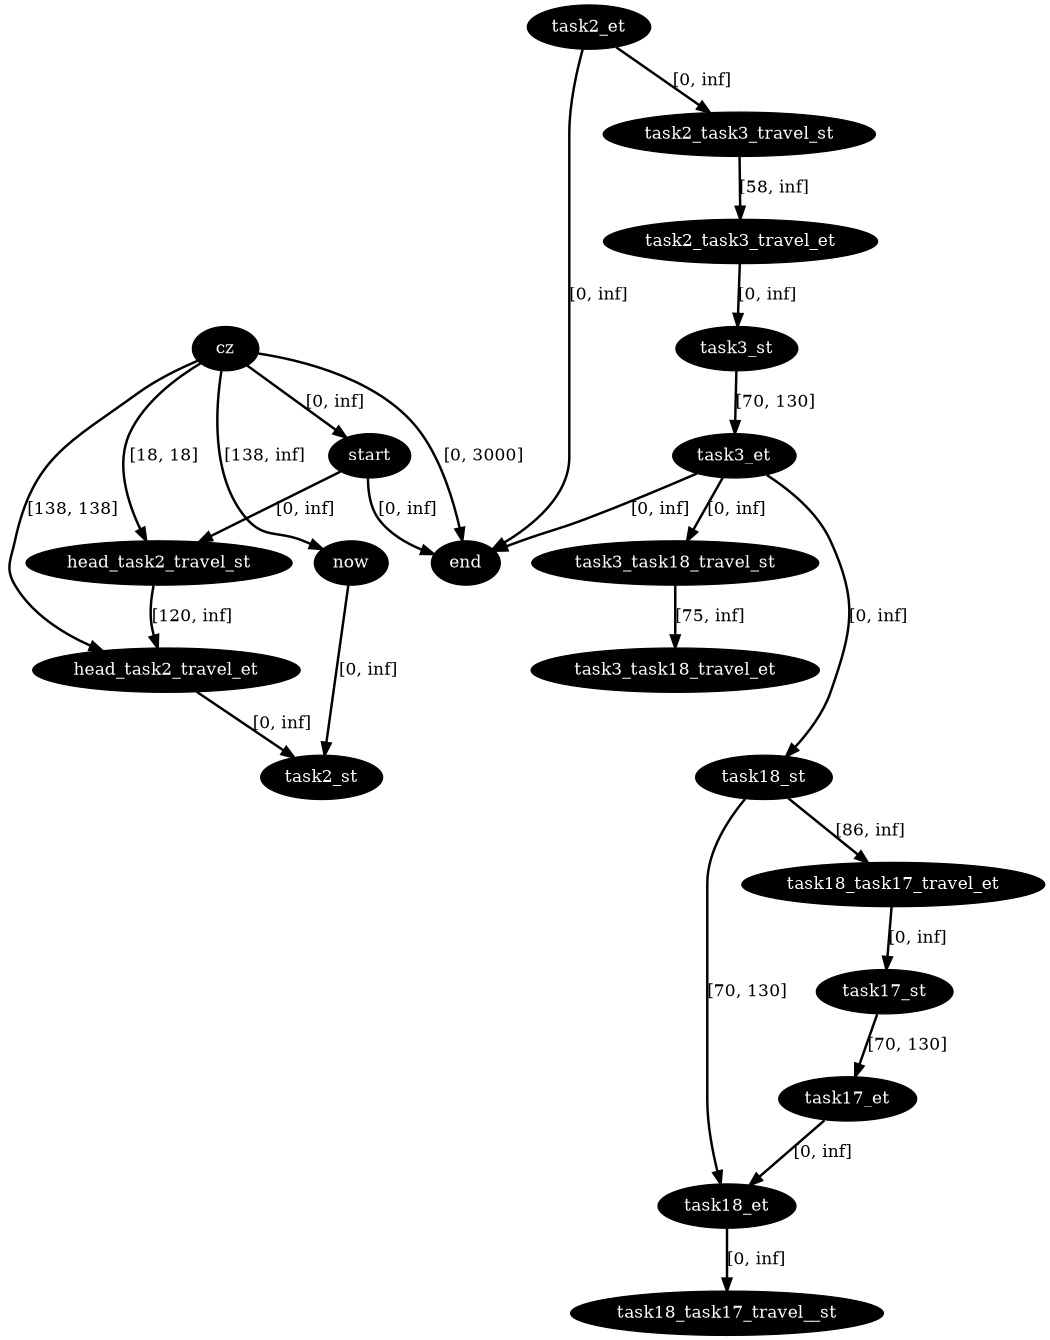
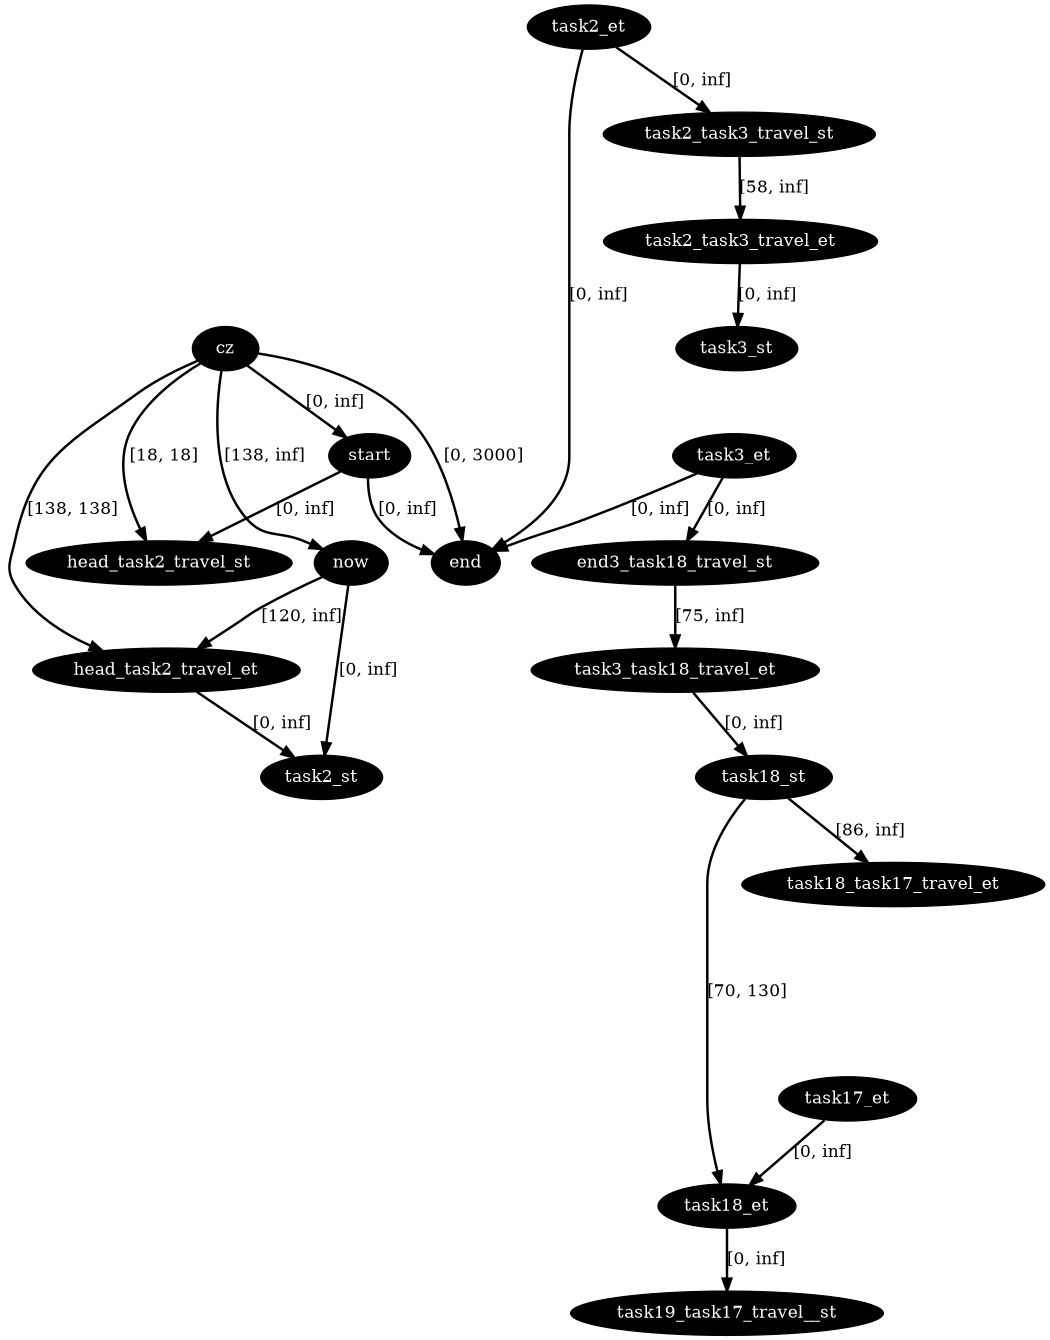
(736, 396) -> none
(675, 563) -> (675, 563)
(849, 603) -> (716, 719)
(151, 611) -> (264, 606)
(885, 992) -> none
(727, 1313) -> (727, 1313)
